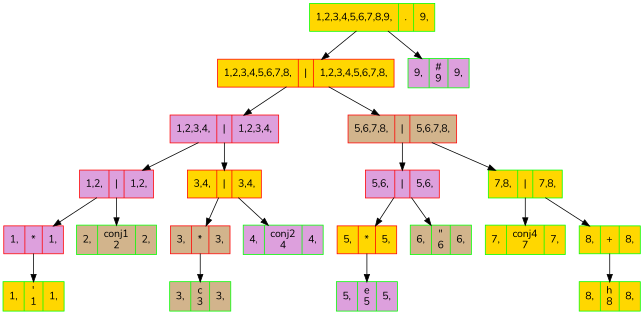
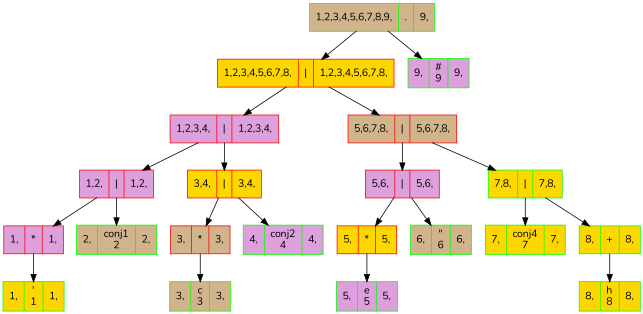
(372, 17) -> (372, 17)
